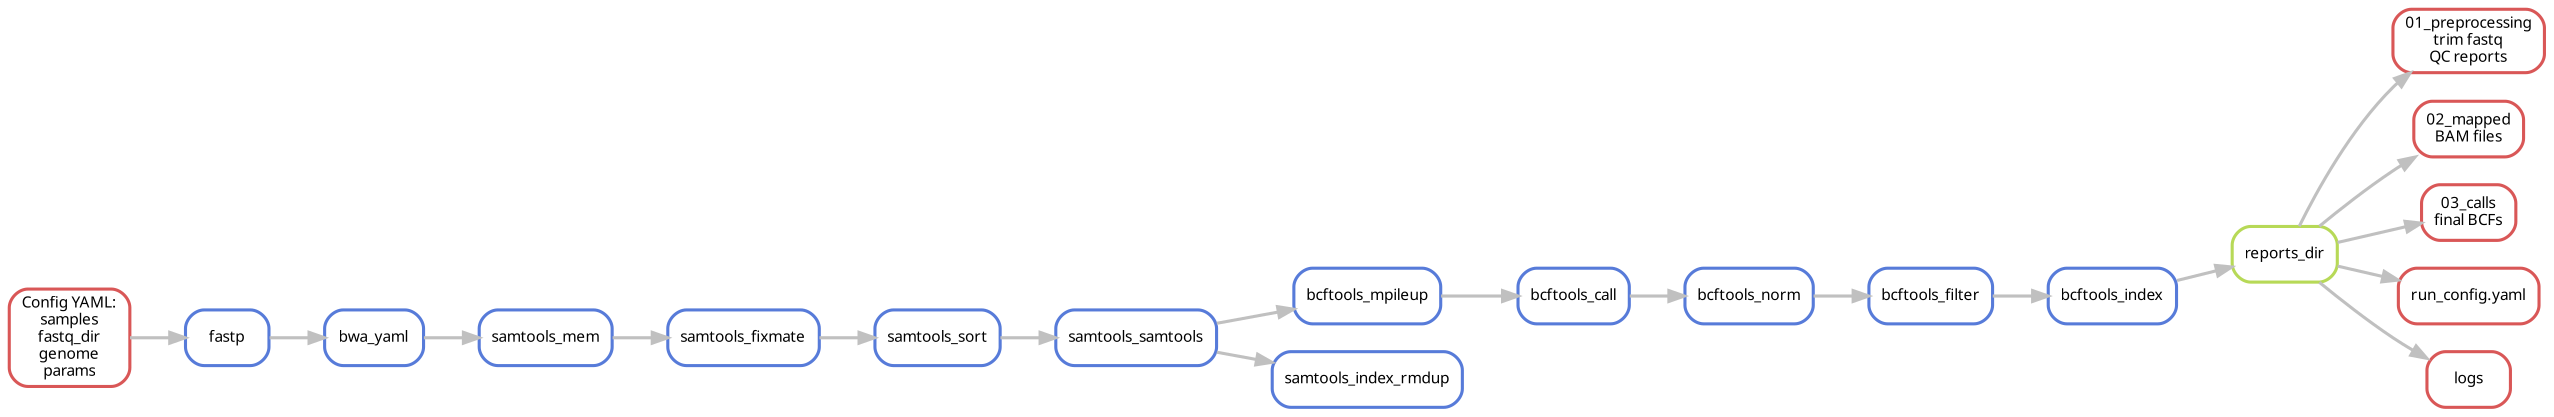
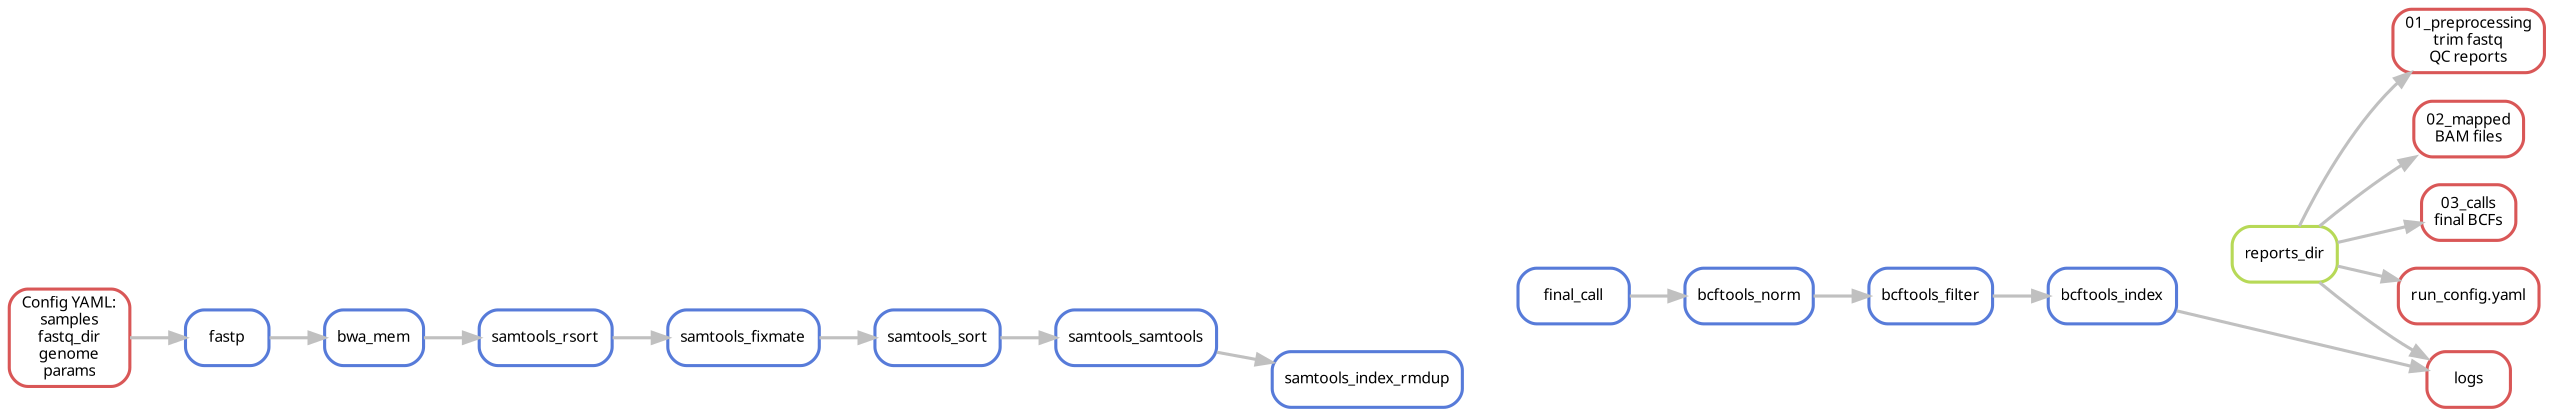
(2197, 276) -> (2294, 339)
(1367, 296) -> none
(1574, 296) -> (1574, 296)
(374, 338) -> (374, 338)
(546, 338) -> (546, 338)
